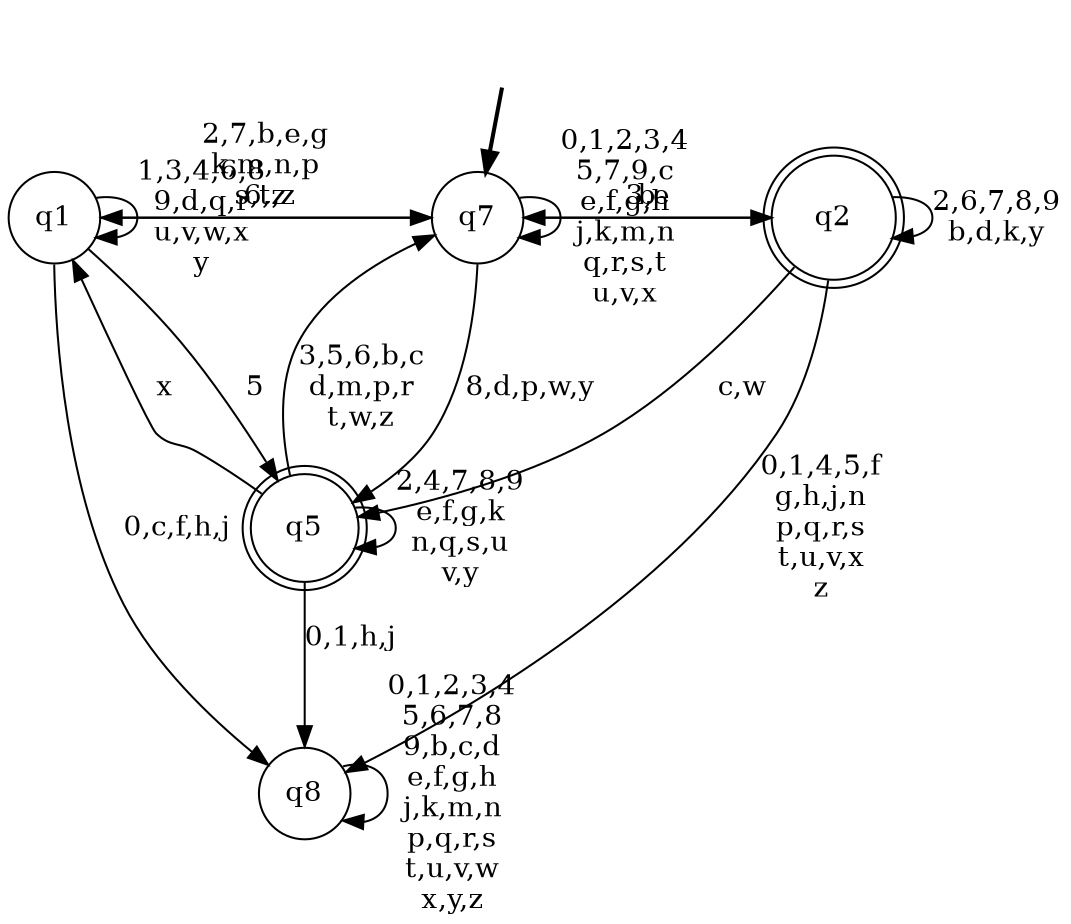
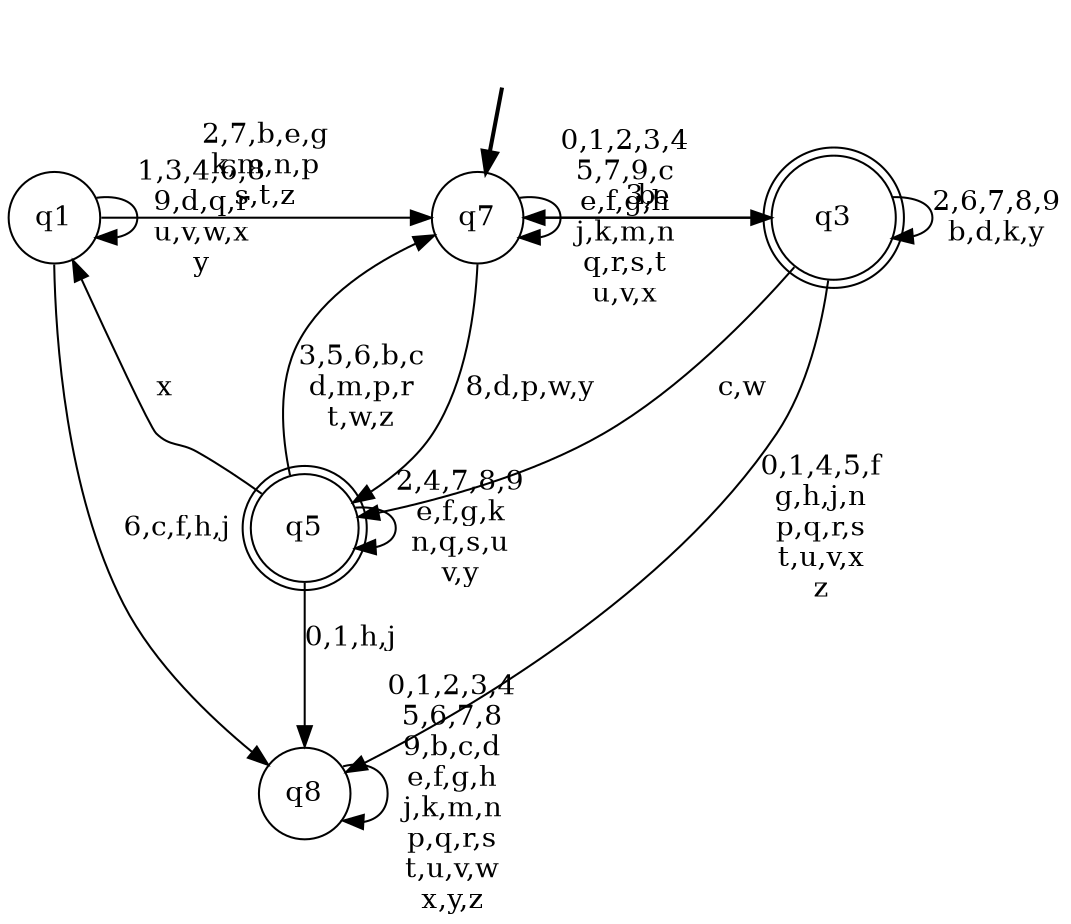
(277, 218) -> none
(834, 218) -> (834, 218)
(186, 348) -> none
(178, 528) -> (178, 528)
